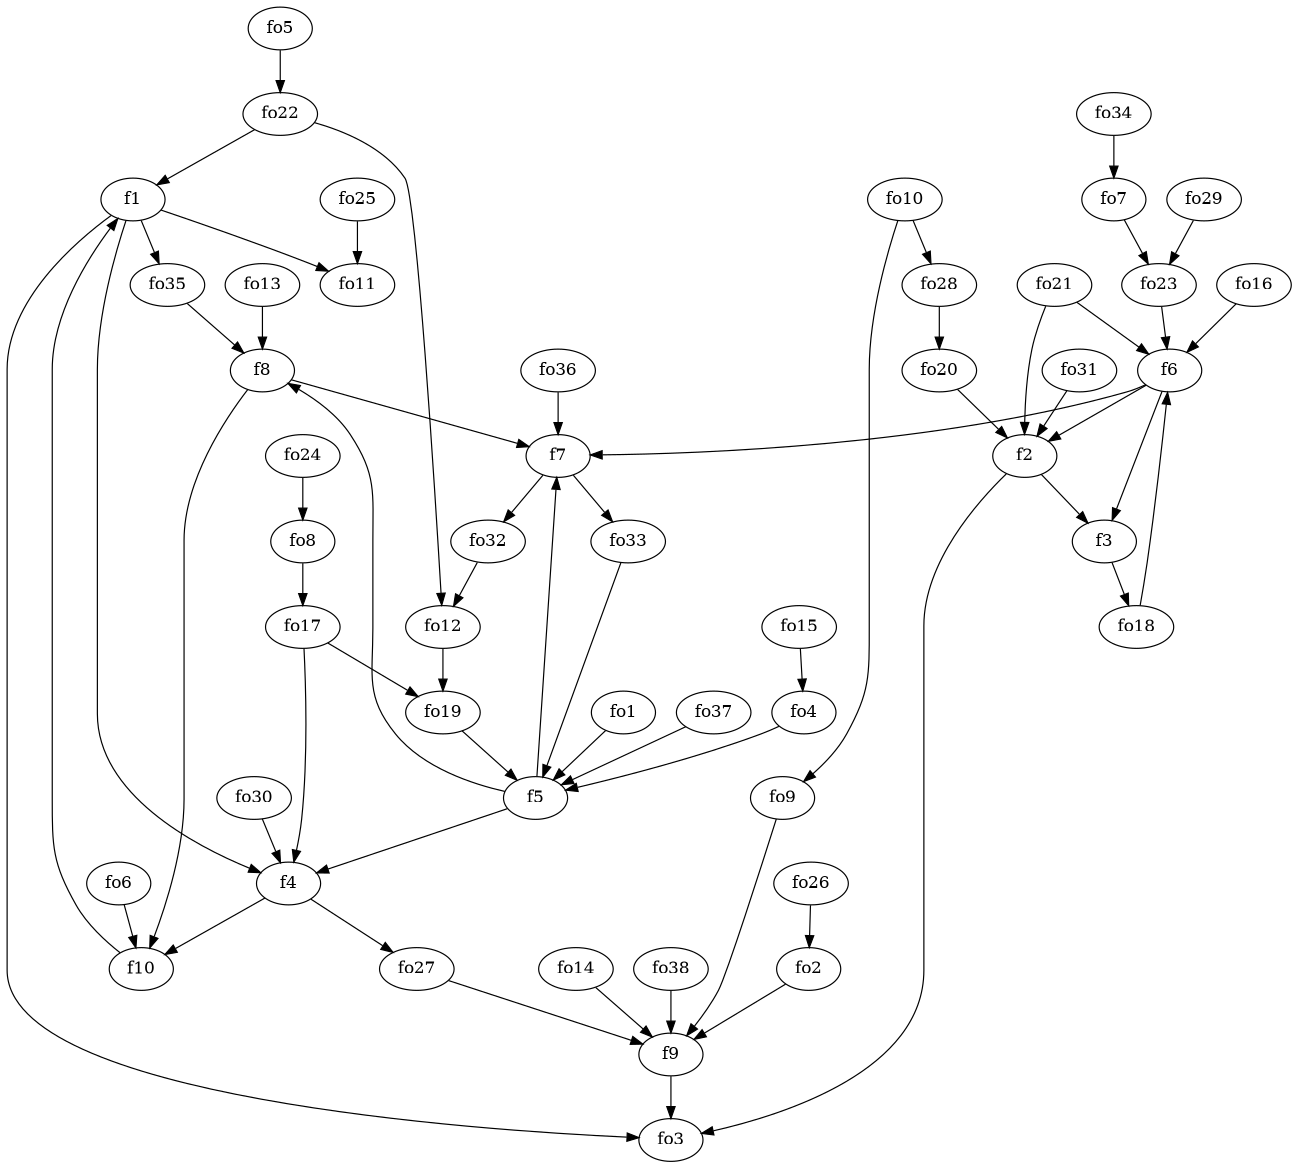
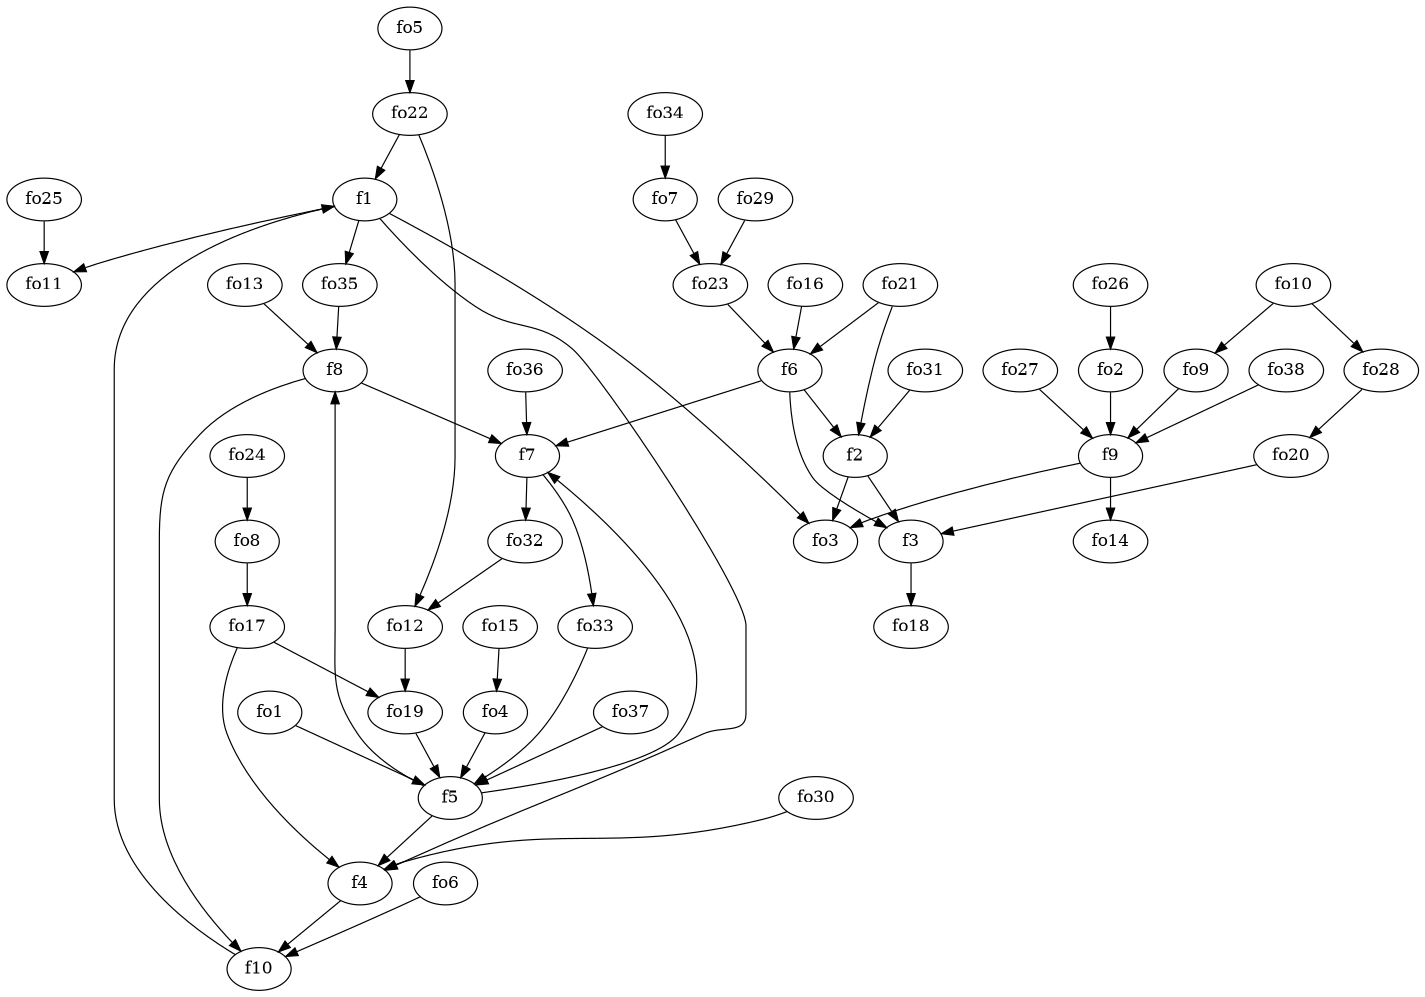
(978, 409) -> (1098, 500)
(1155, 505) -> none
(347, 922) -> none
(619, 1008) -> (1111, 489)
